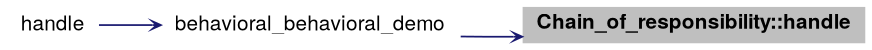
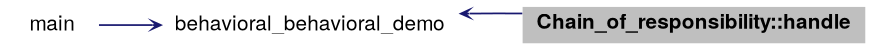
(53, 25) -> (53, 25)
(487, 37) -> (496, 13)
